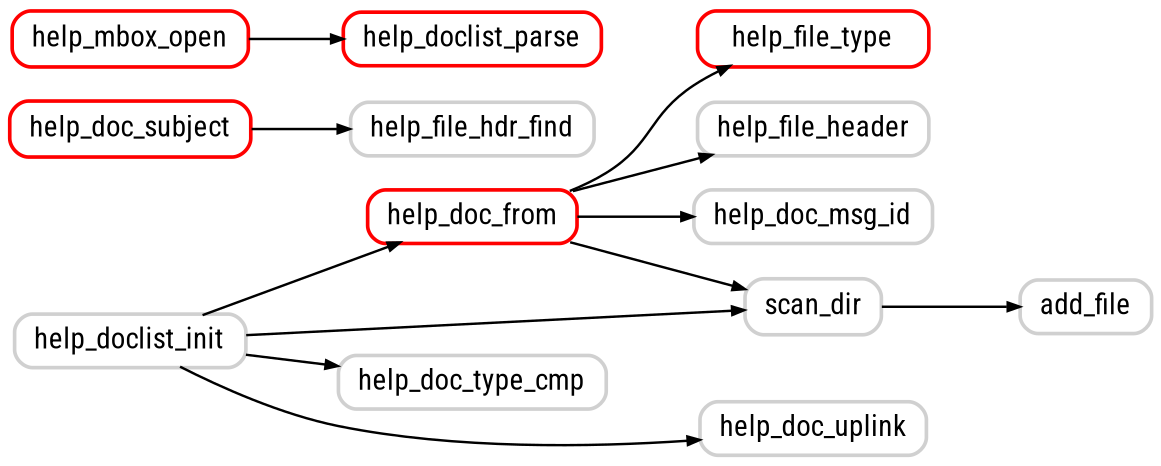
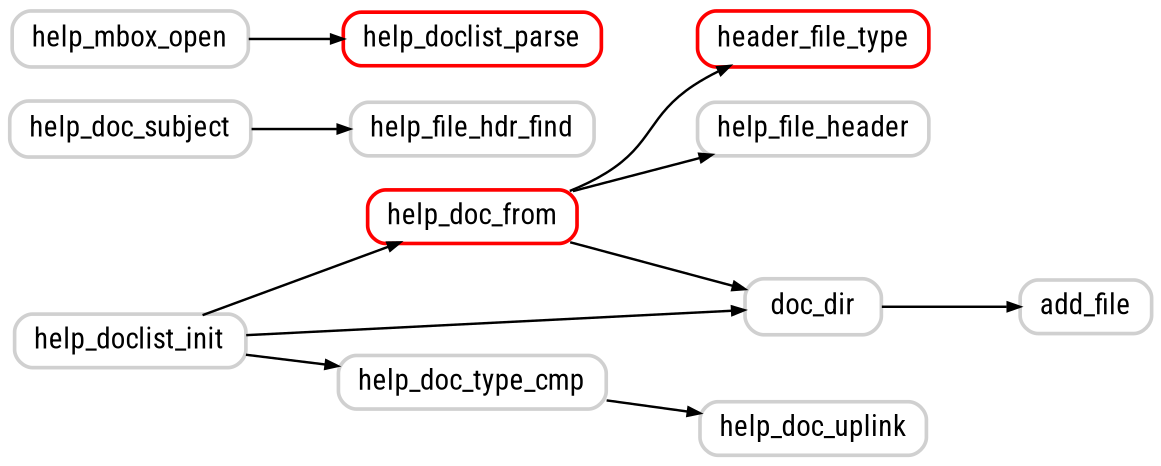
(130, 39) -> (130, 39)
(813, 39) -> (813, 39)
(130, 129) -> (130, 129)
(813, 217) -> none
(813, 307) -> (813, 307)
(428, 439) -> (647, 406)
